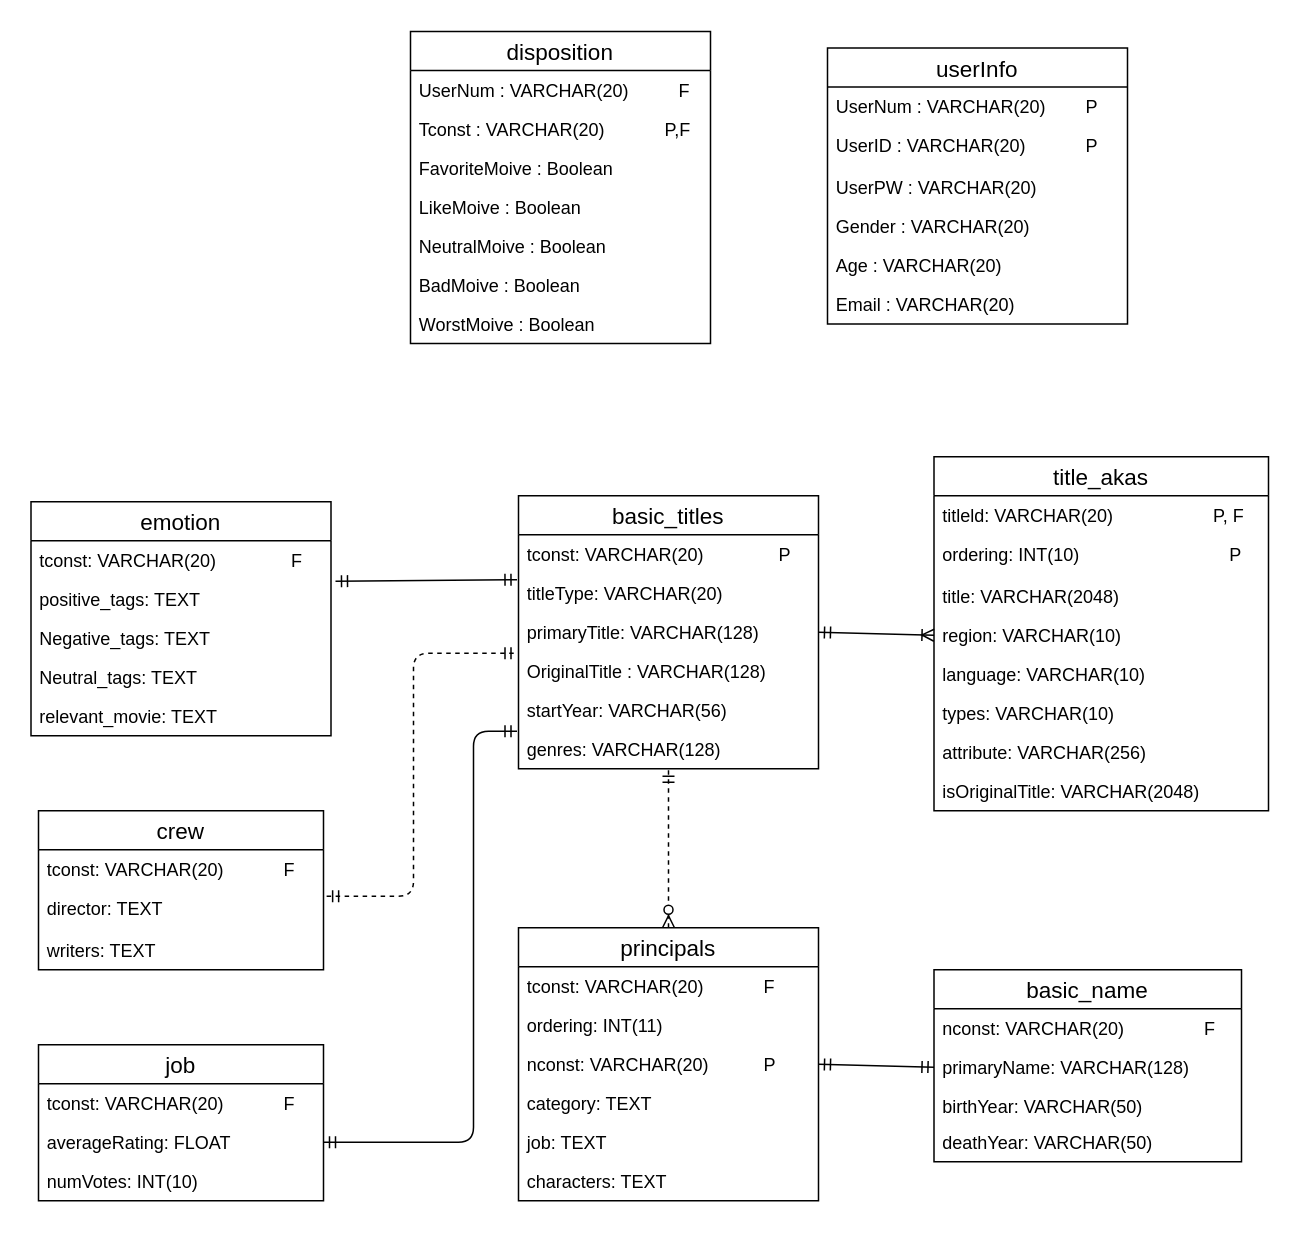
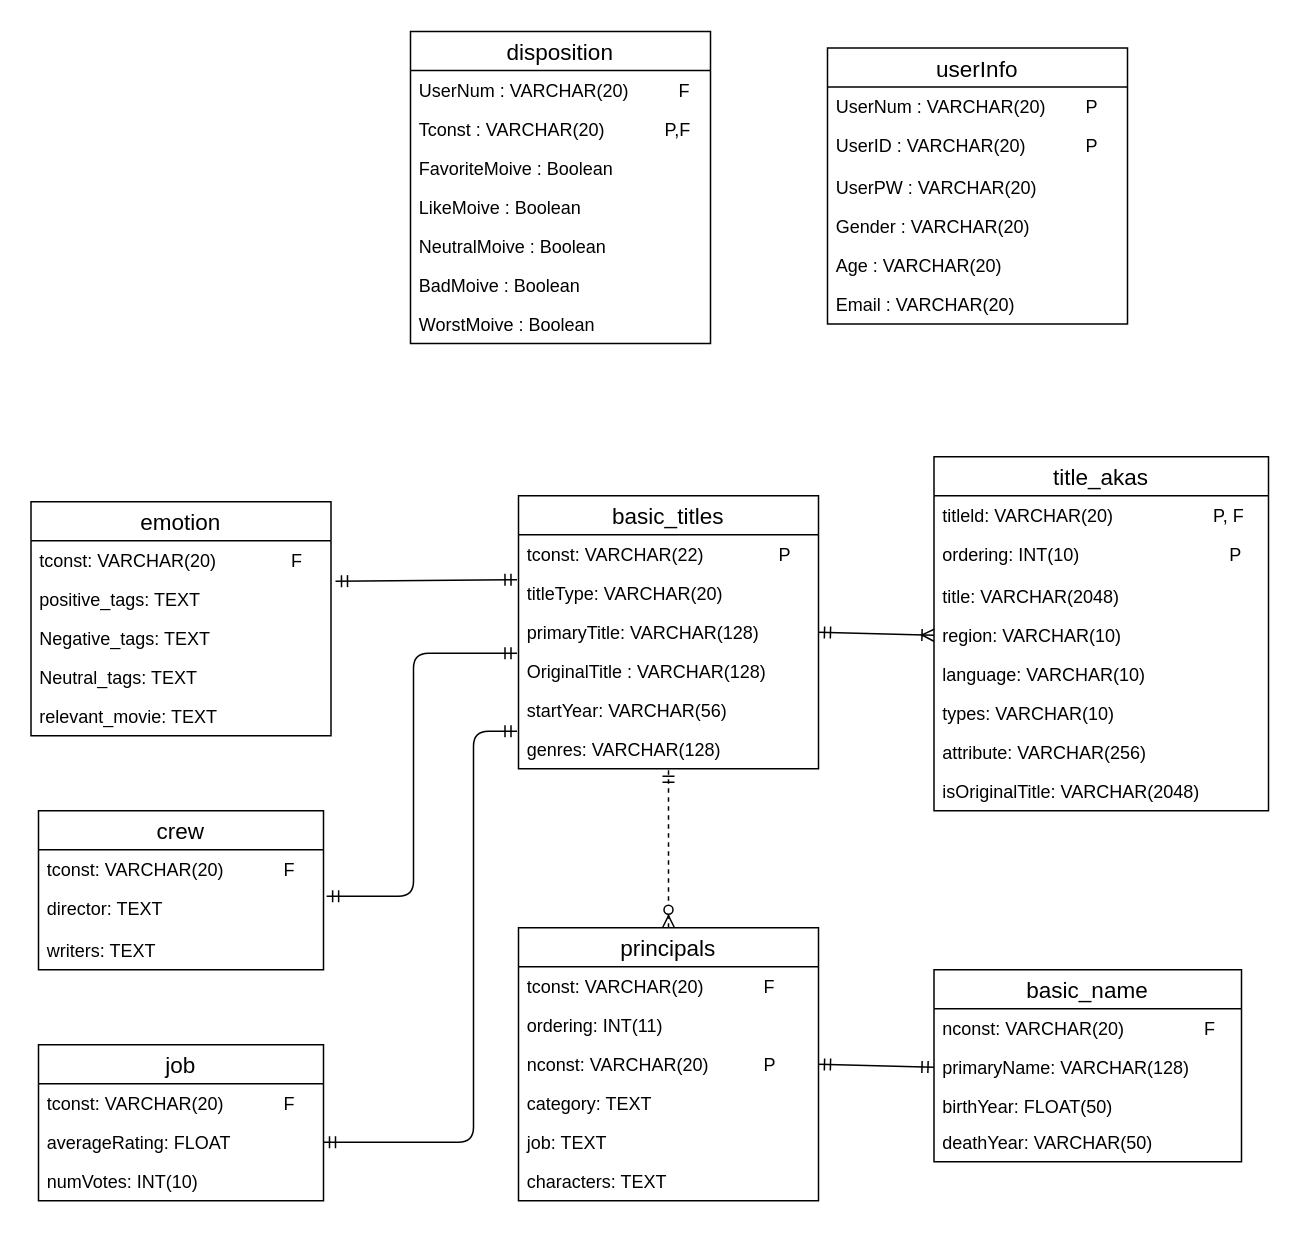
(682, 555) -> (682, 555)
(413, 765) -> (413, 765)
(1046, 1107) -> (1036, 1107)
